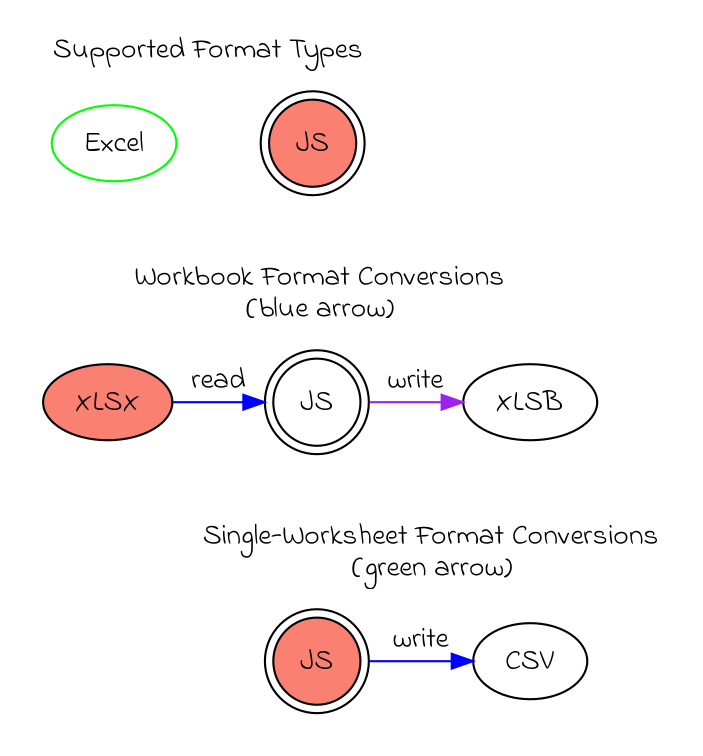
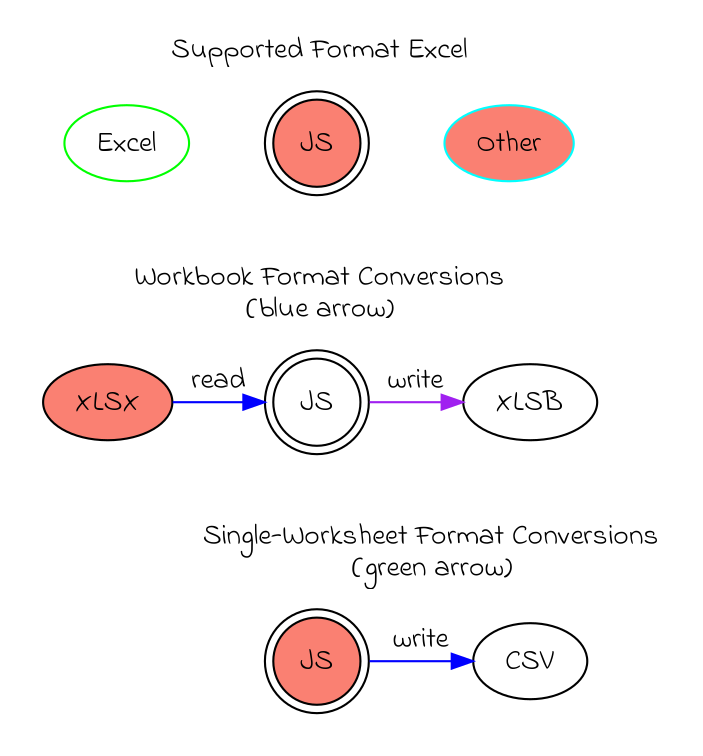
(209, 50) -> (320, 50)
none -> (509, 143)
